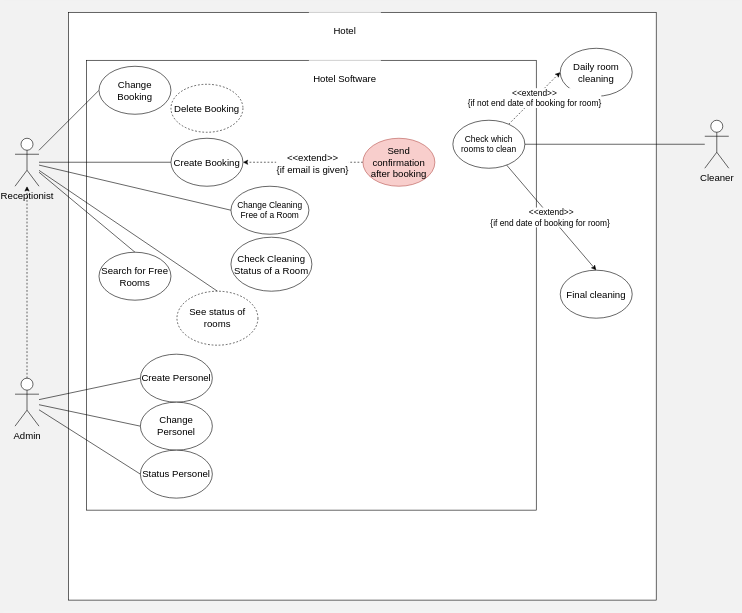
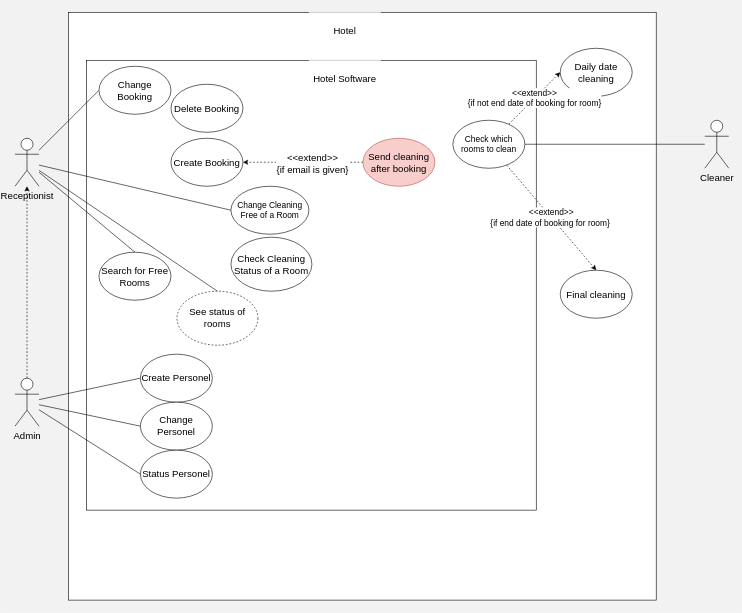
(596, 72) -> (596, 72)
(207, 108) -> (207, 108)
(105, 162) -> none
(399, 162) -> (399, 162)
(524, 186) -> (524, 186)
